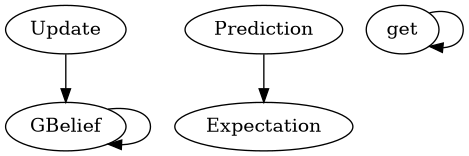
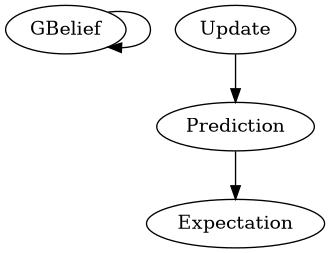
(403, 30) -> none
(66, 72) -> (236, 72)
